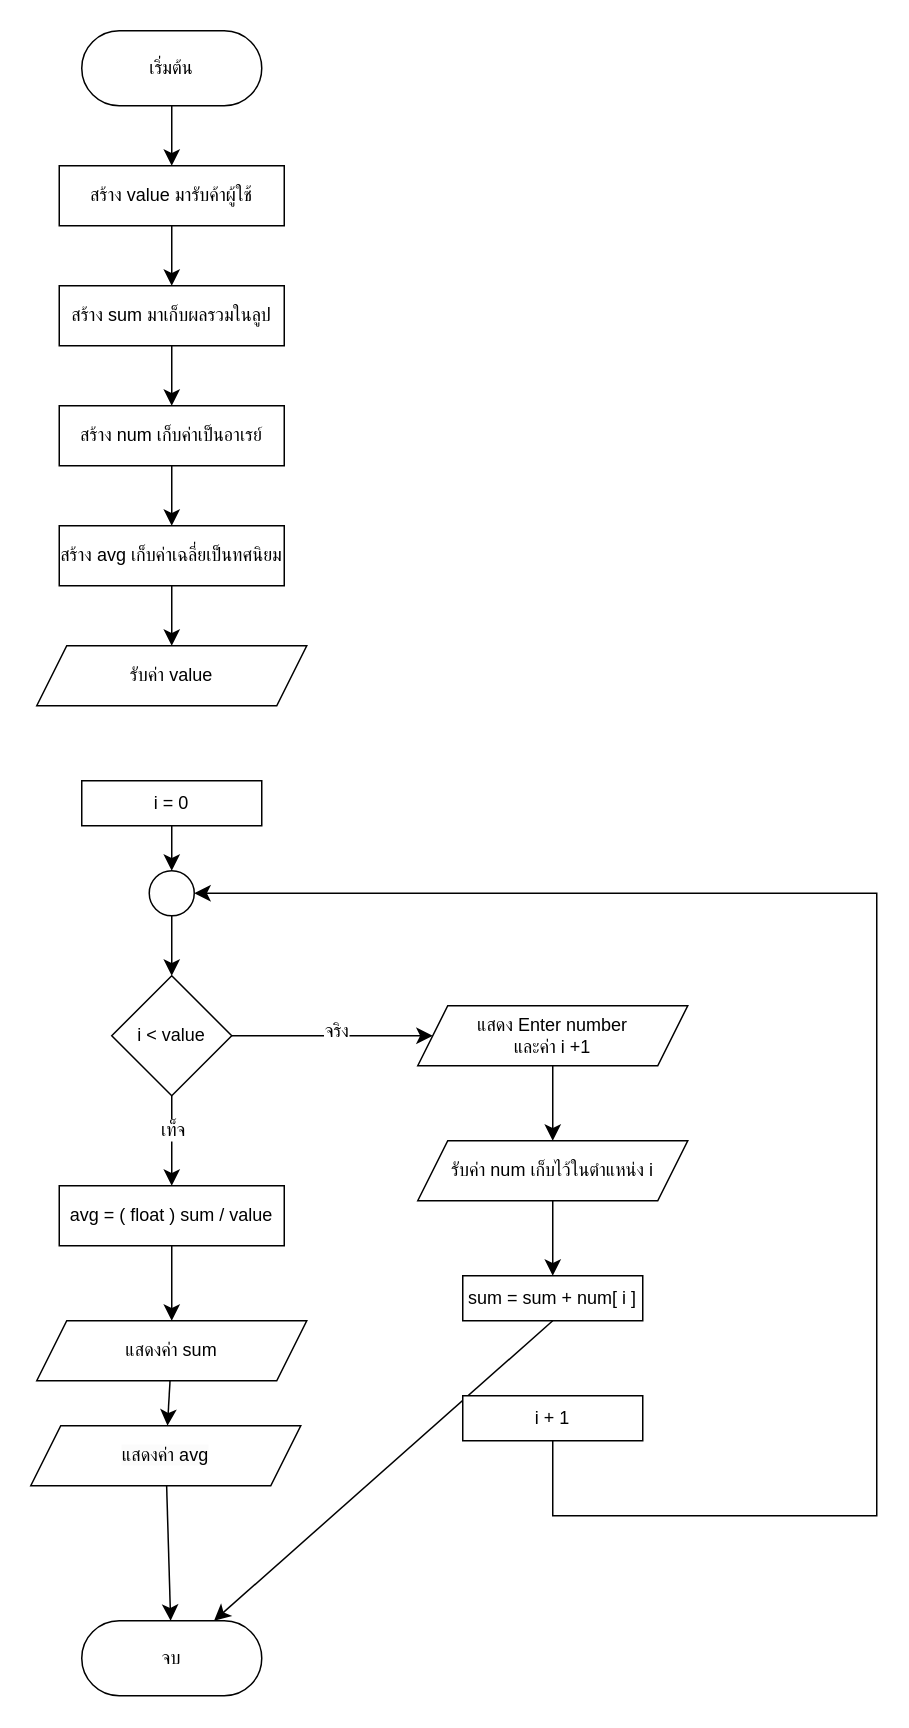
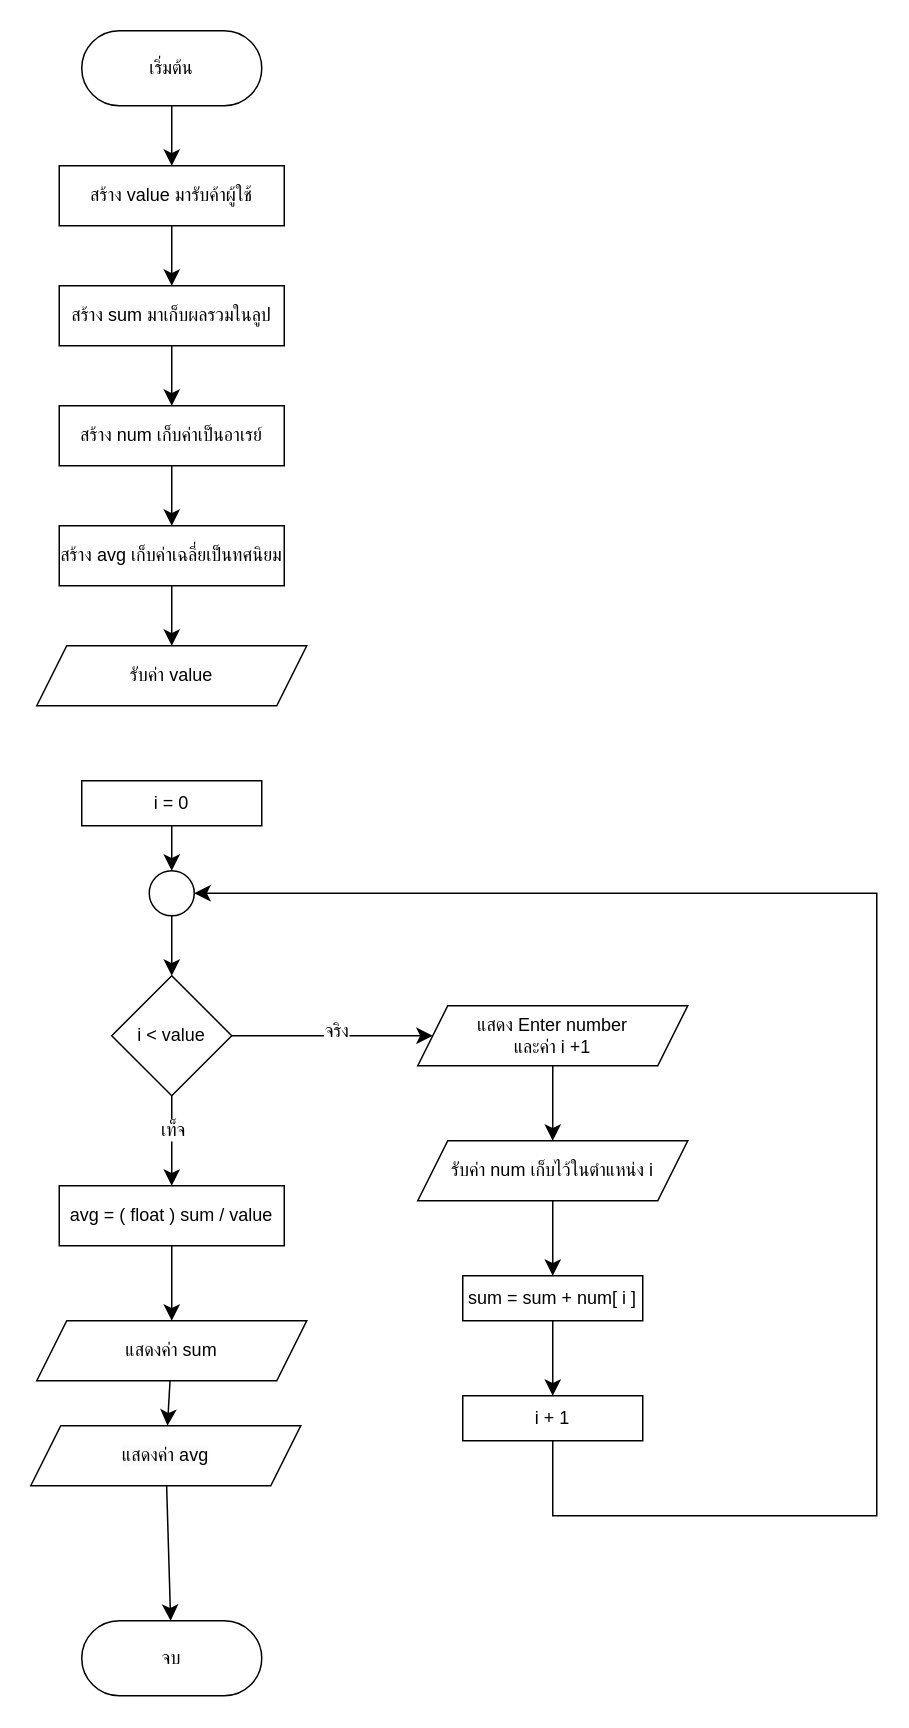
(387, 1467) -> (553, 1353)
